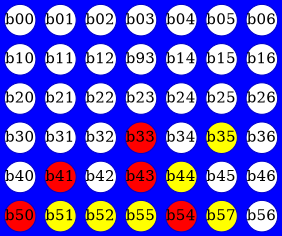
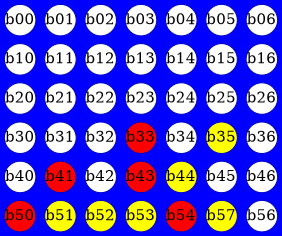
(141, 59) -> (141, 59)
(141, 216) -> (141, 216)
